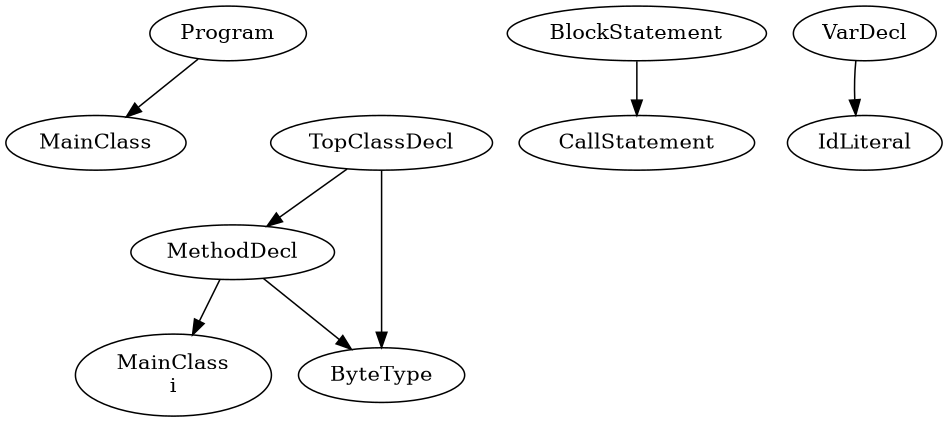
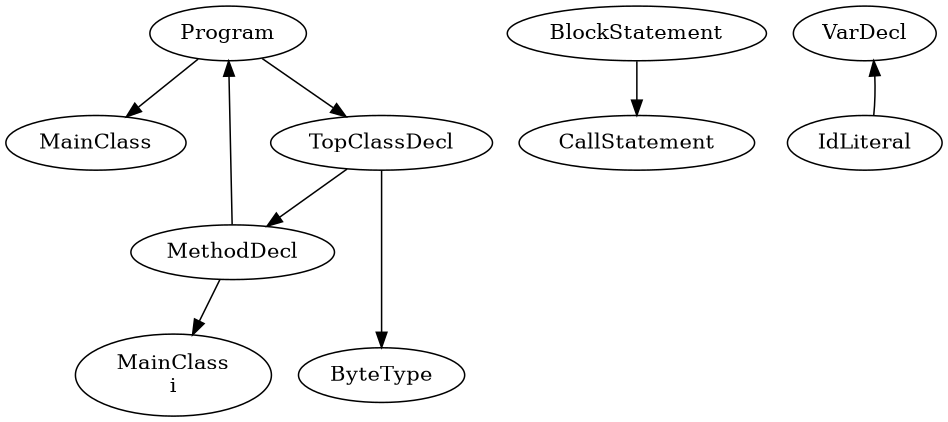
(855, 80) -> (875, 96)
none -> (298, 83)
(301, 309) -> (231, 151)
